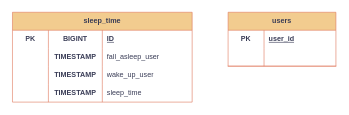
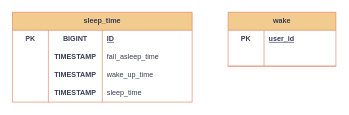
(282, 21) -> (282, 21)
(137, 57) -> (136, 57)
(131, 75) -> (130, 75)
